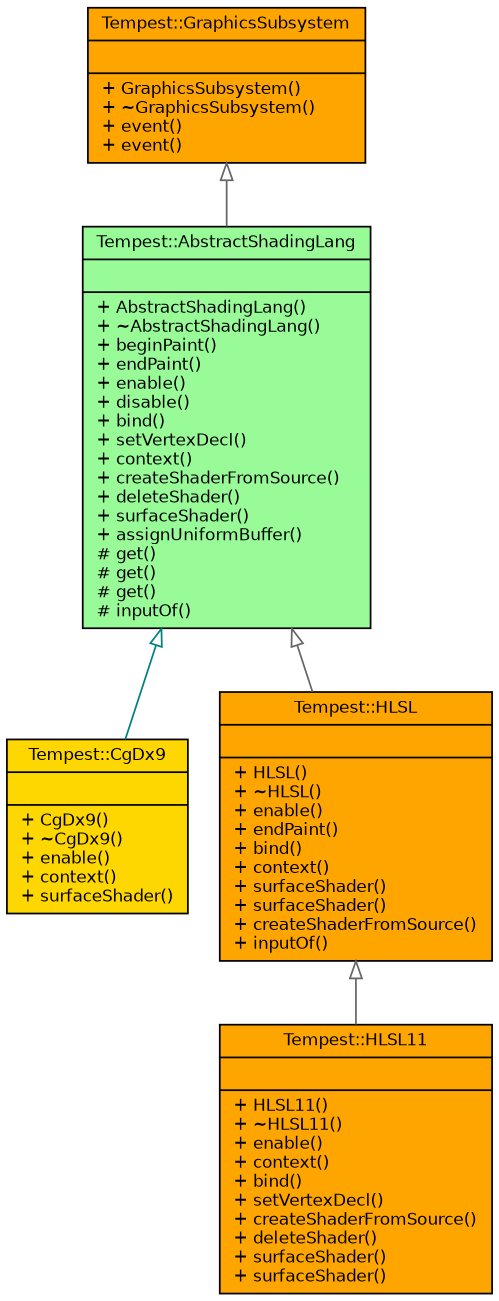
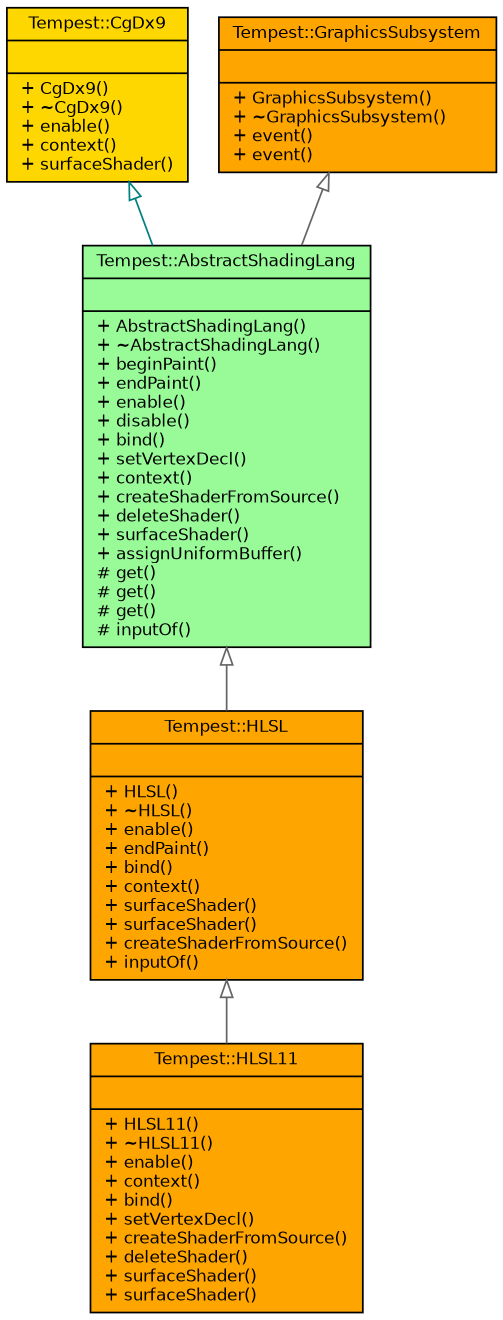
(141, 692) -> (144, 222)
